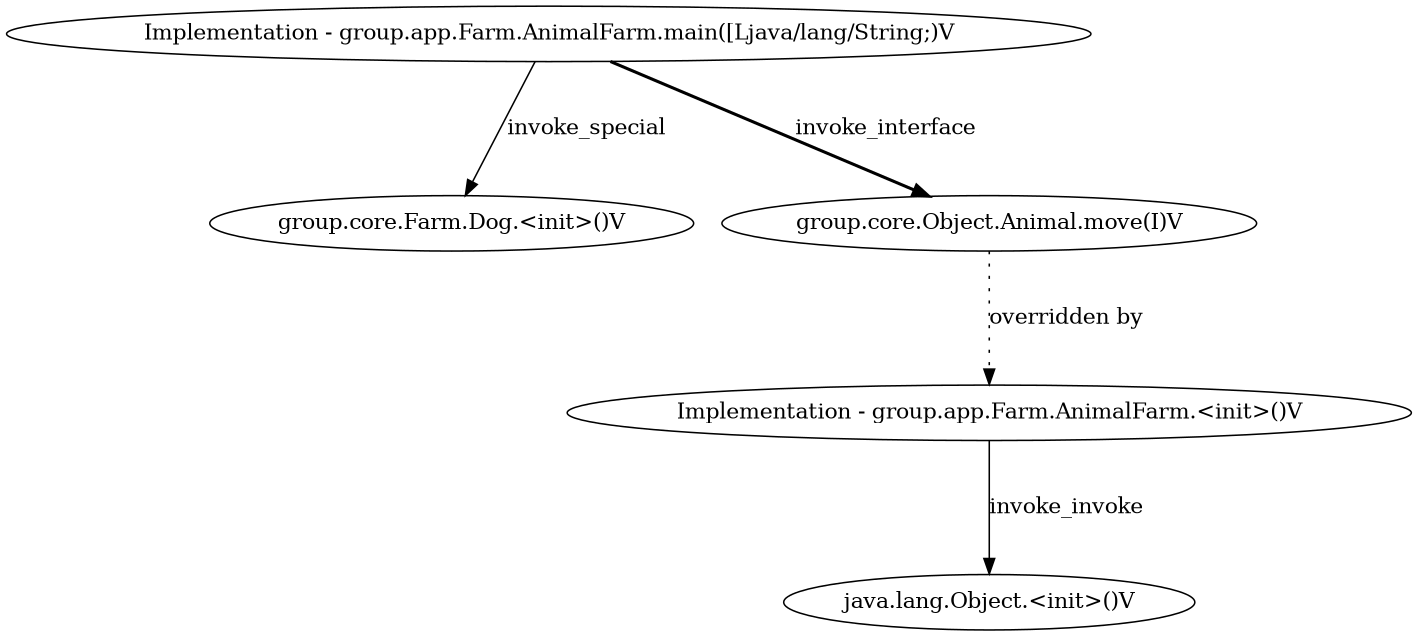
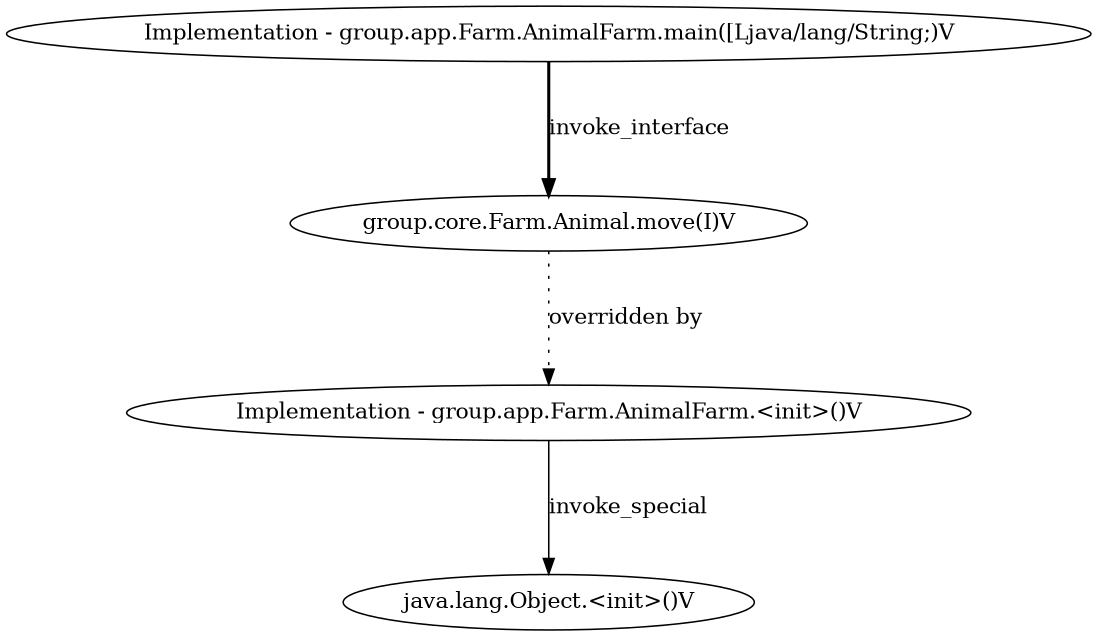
(452, 223) -> none
(989, 223) -> (549, 223)
(1066, 508) -> (628, 508)
